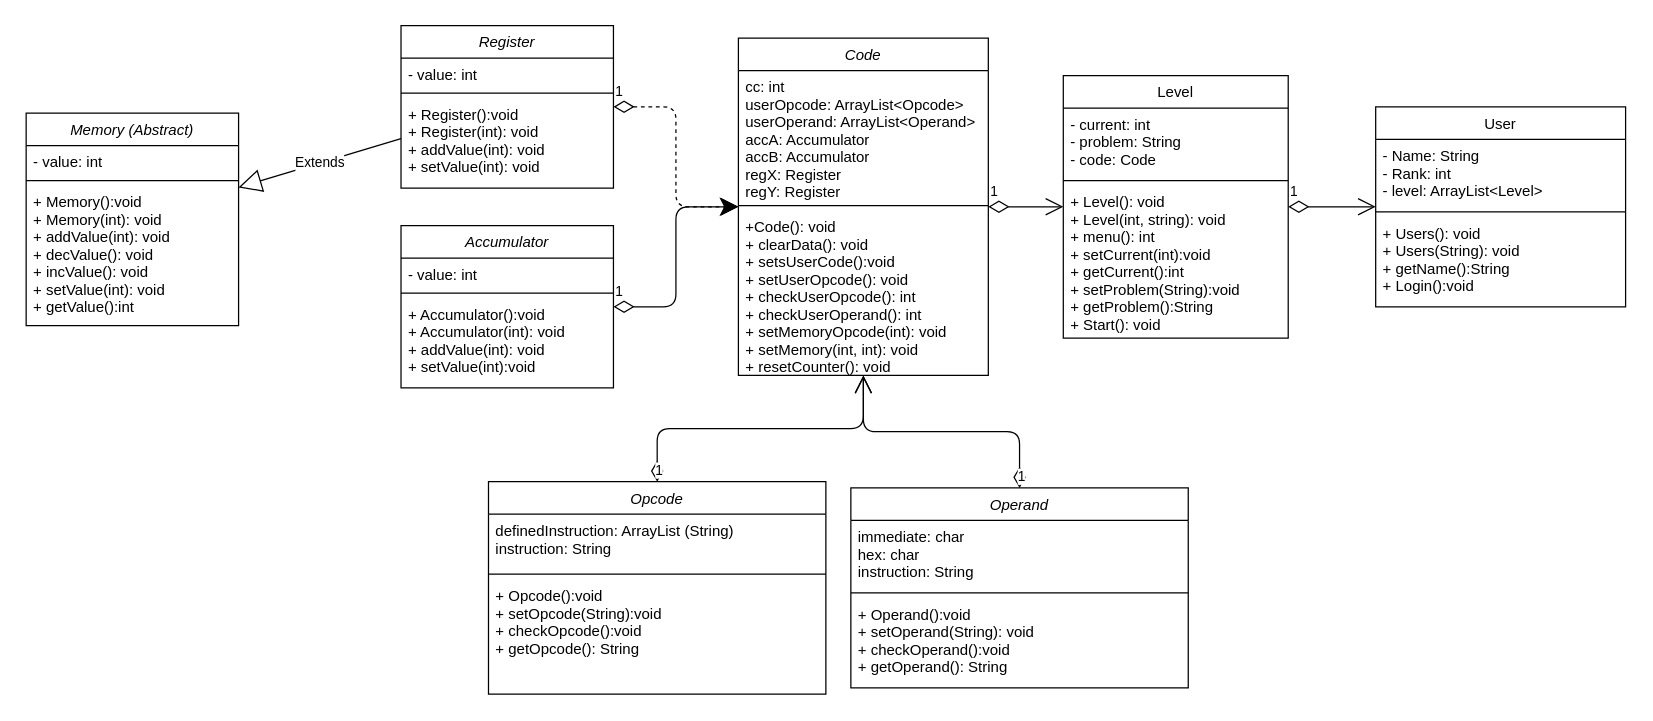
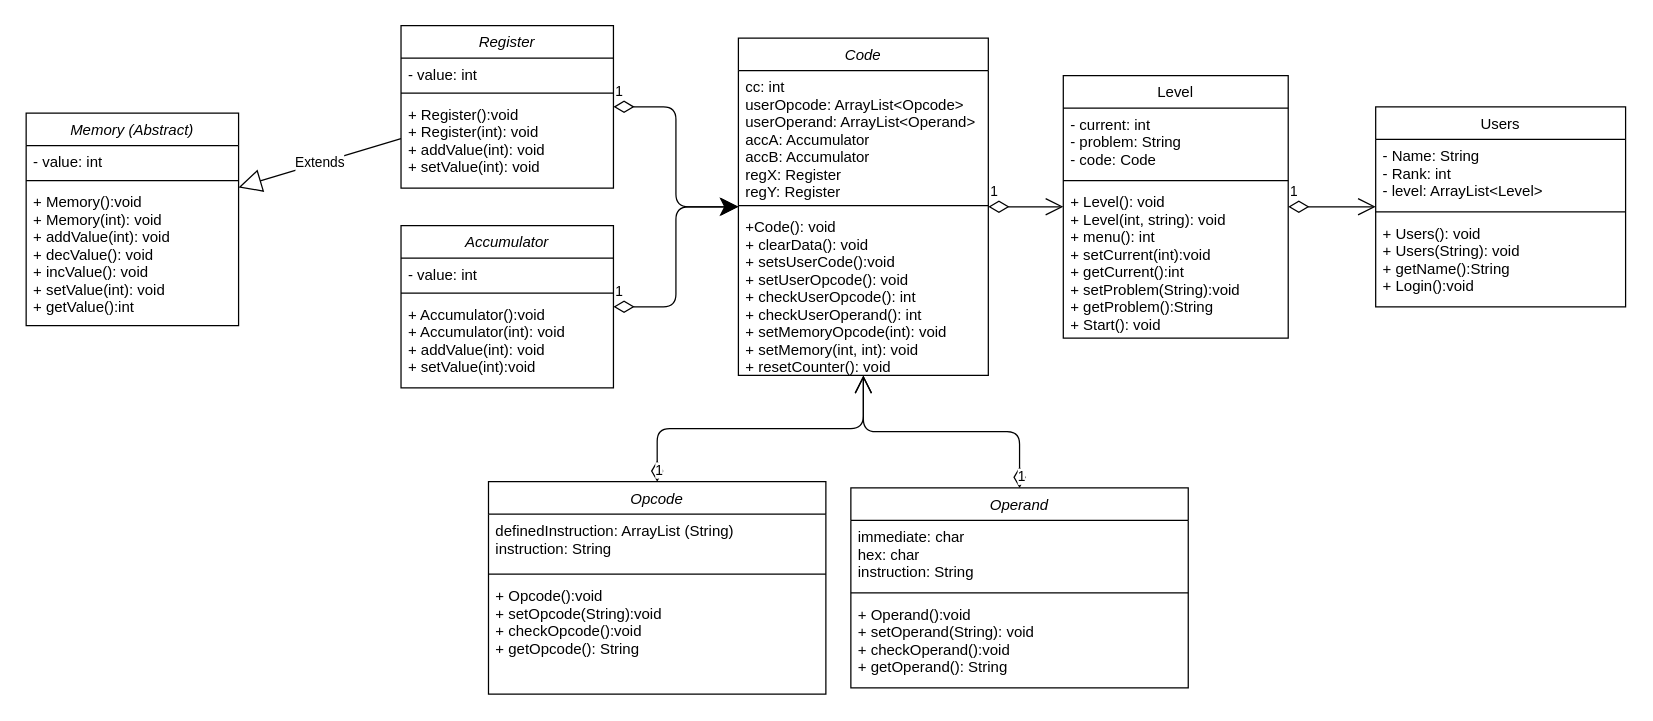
(1500, 124) -> (1500, 124)
(676, 139) -> (676, 139)
